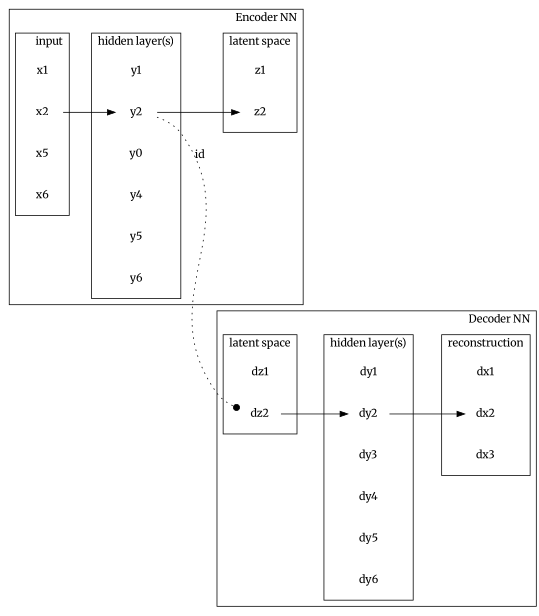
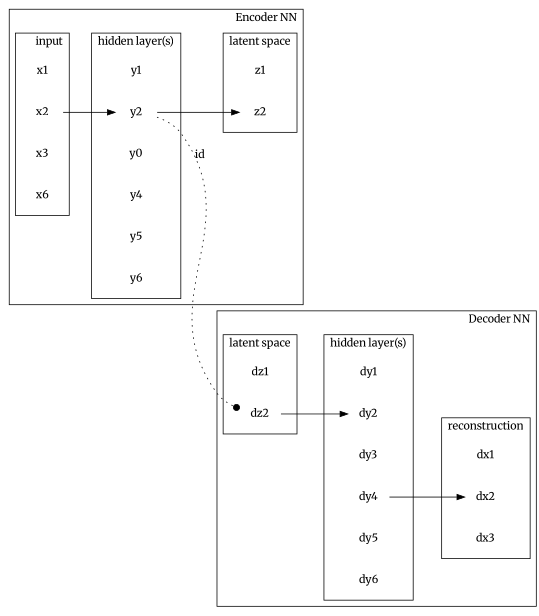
(42, 154) -> (42, 154)
(423, 414) -> (423, 497)
